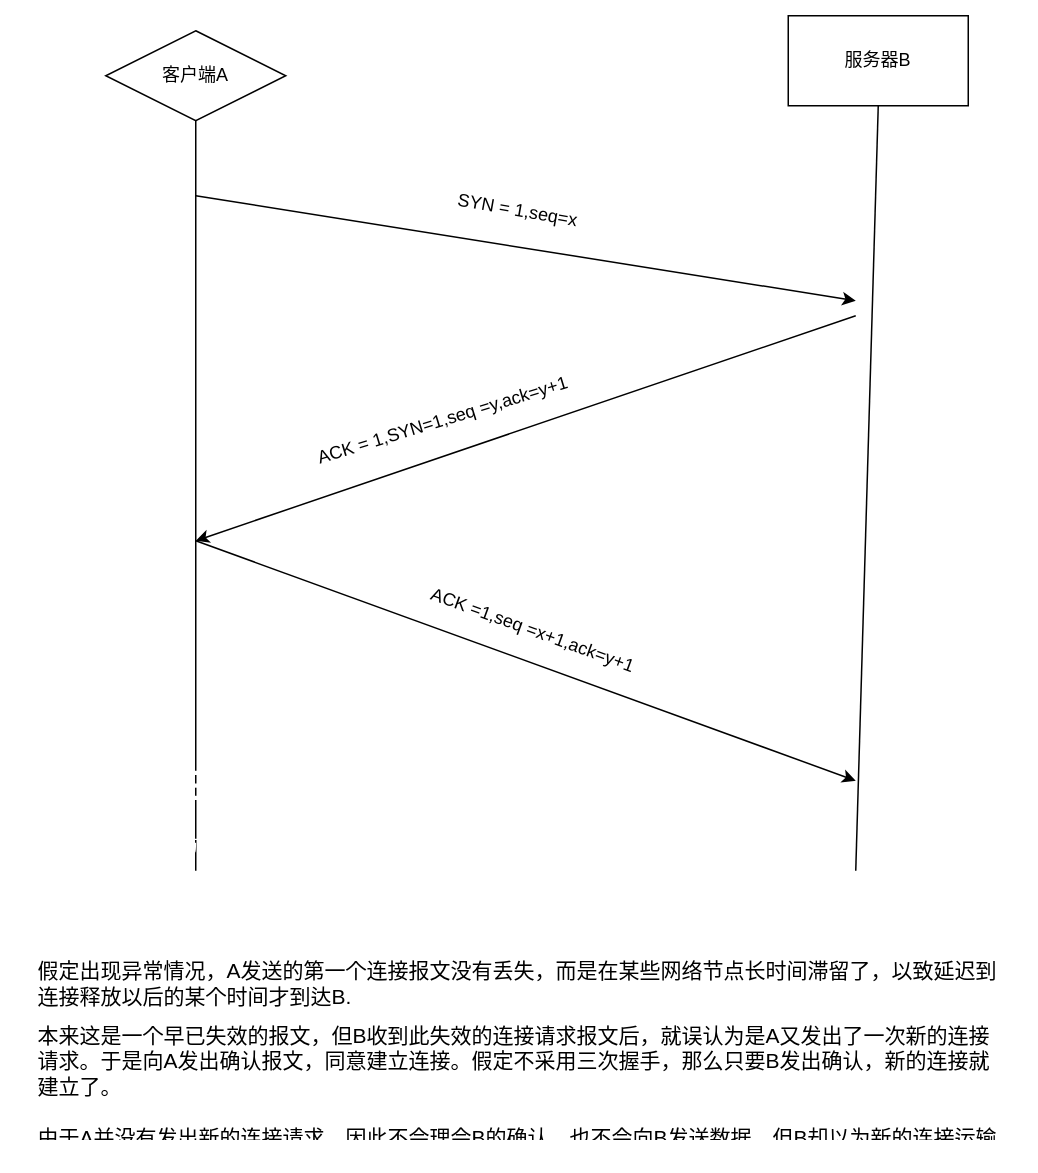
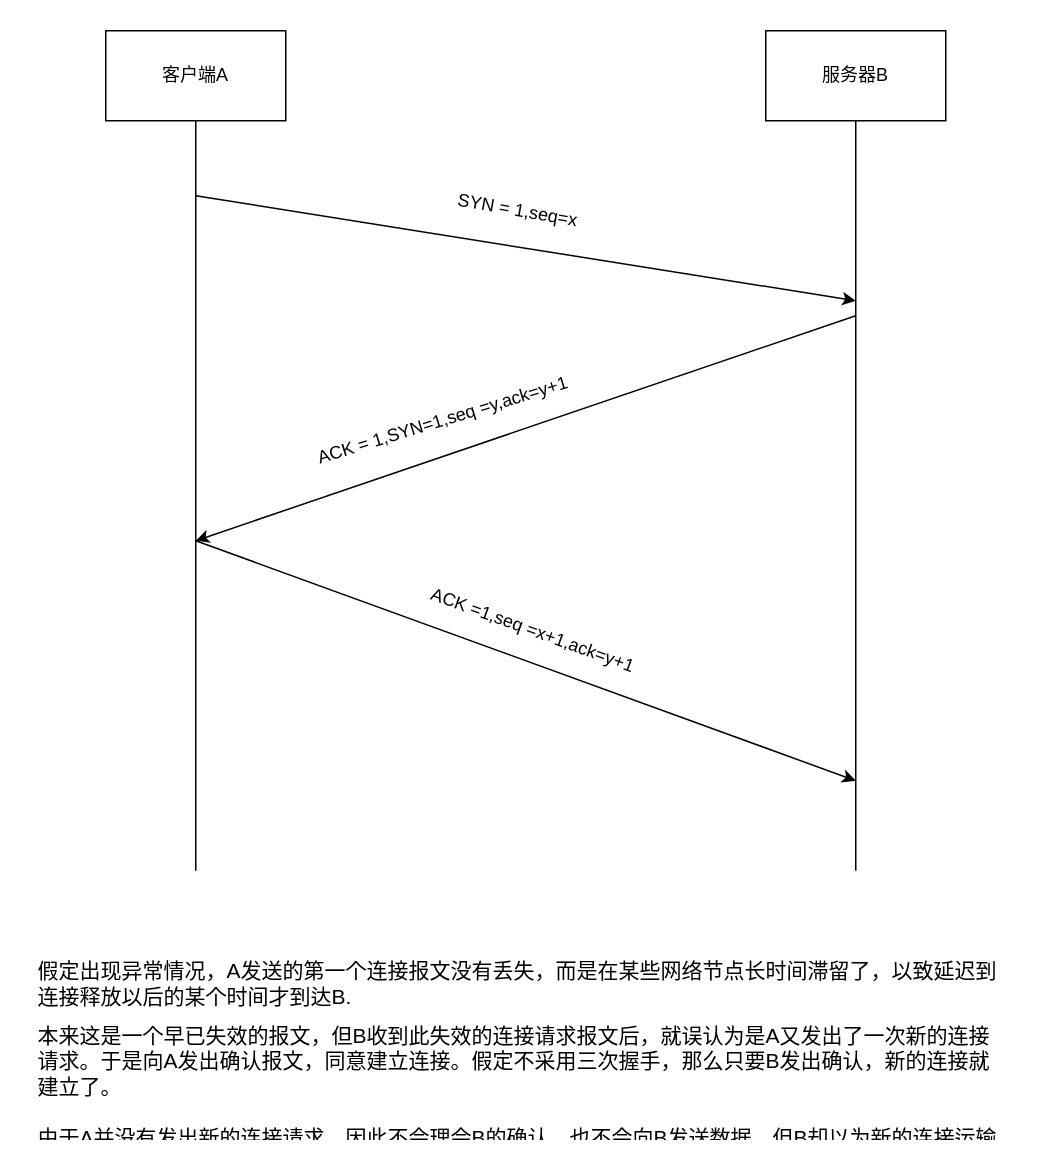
(878, 61) -> (856, 76)
(196, 76) -> (196, 76)
(451, 848) -> (518, 841)
